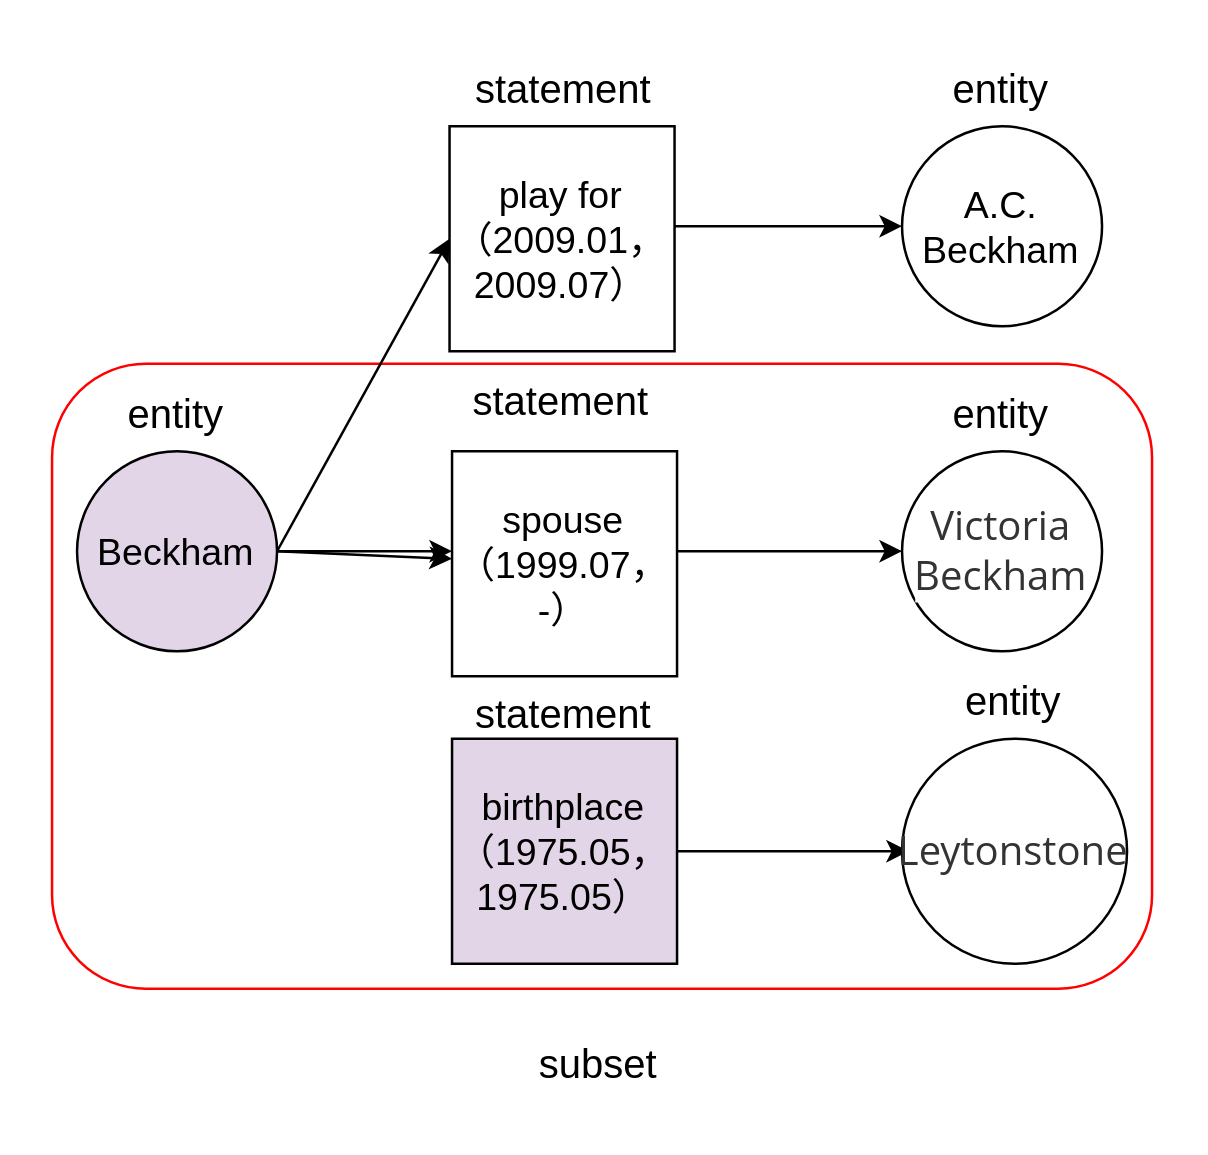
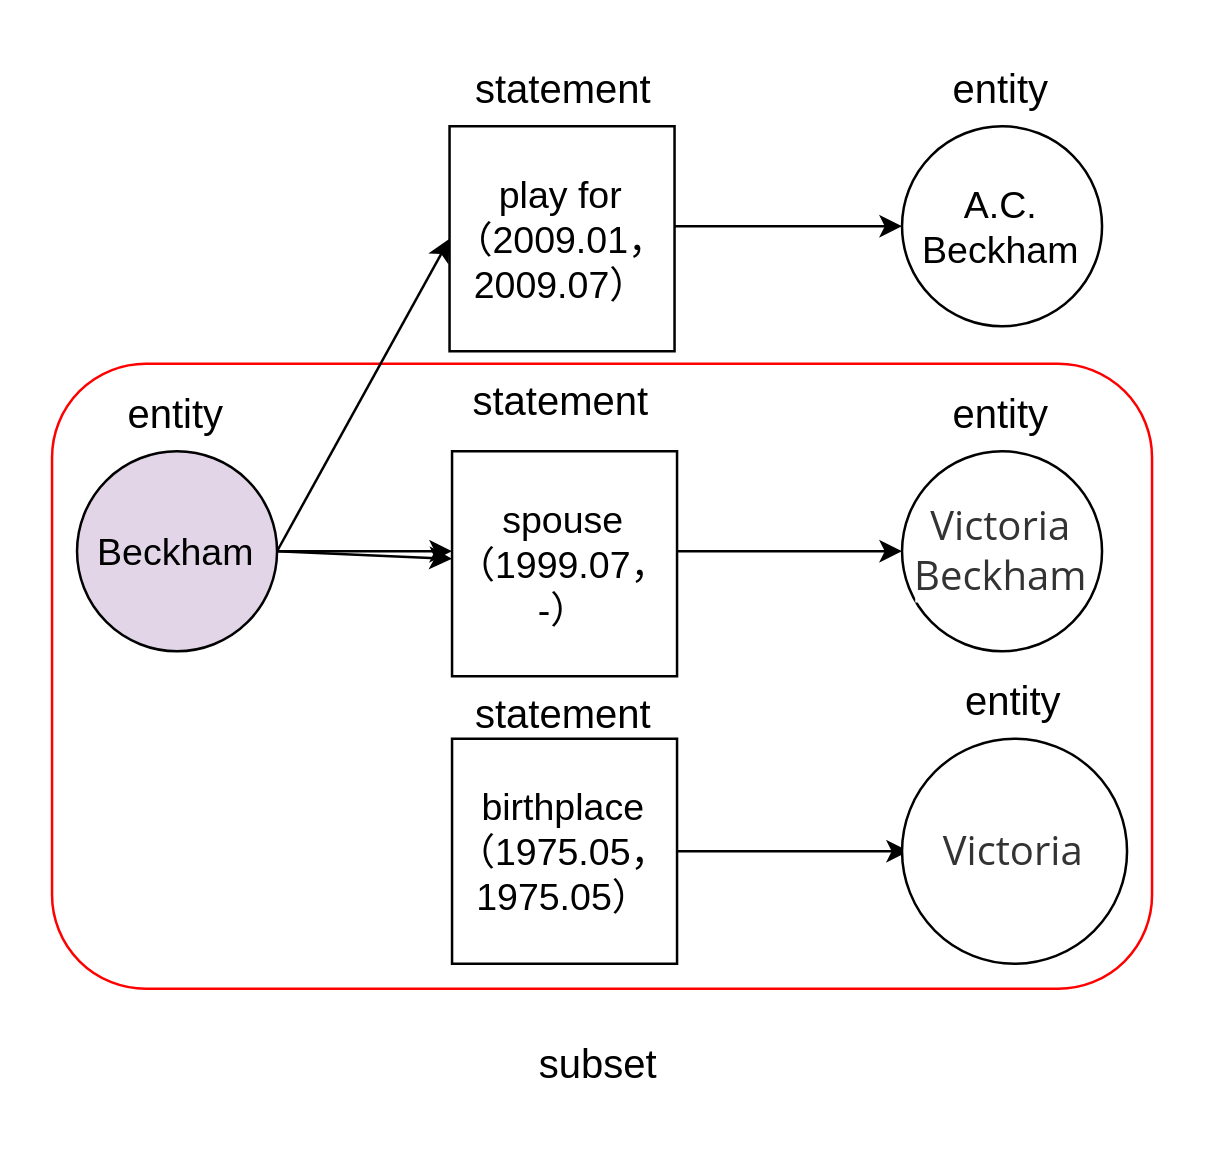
(564, 851) -> (564, 851)
(1014, 851) -> (1014, 851)
